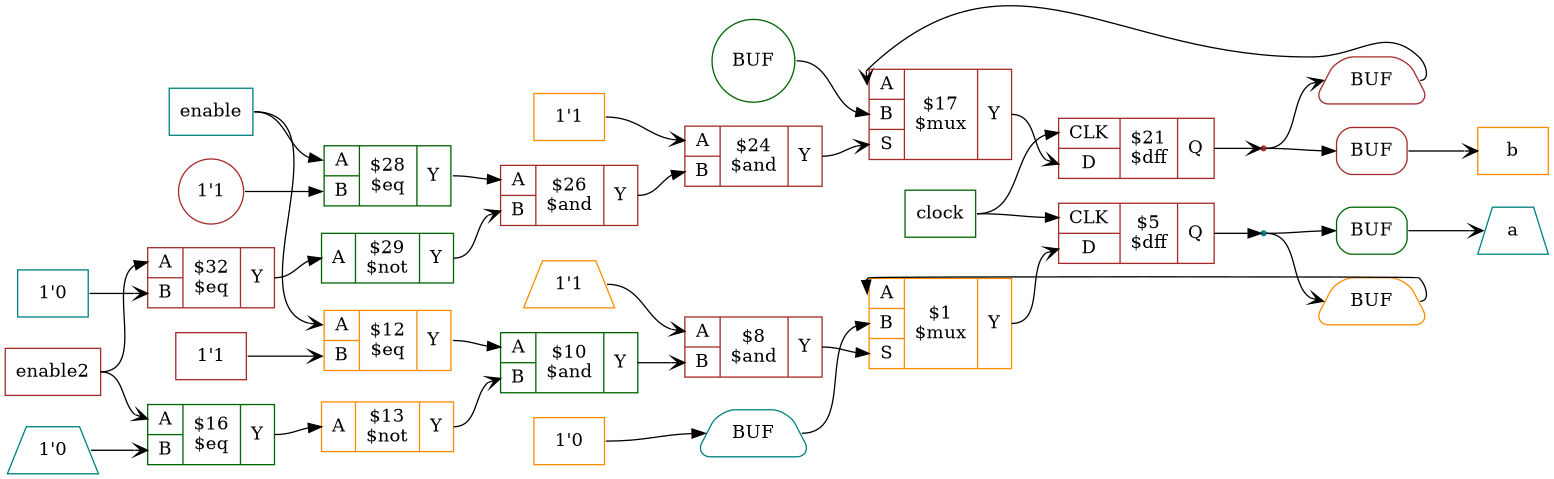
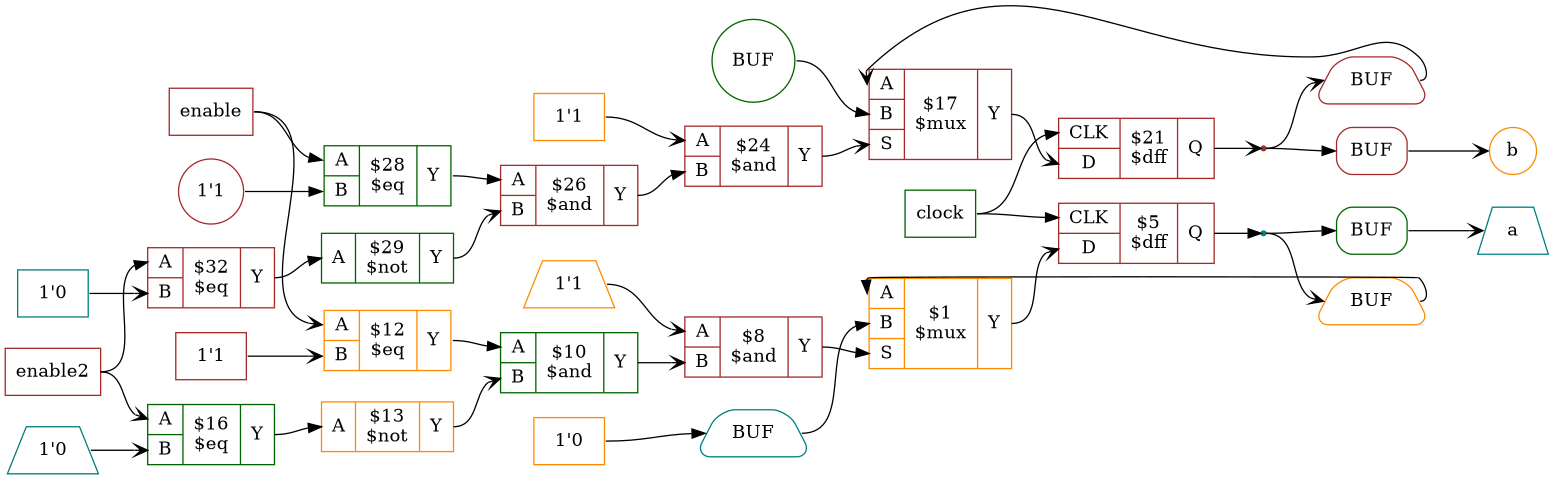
(211, 112) -> (211, 112)
(1513, 151) -> (1513, 151)
